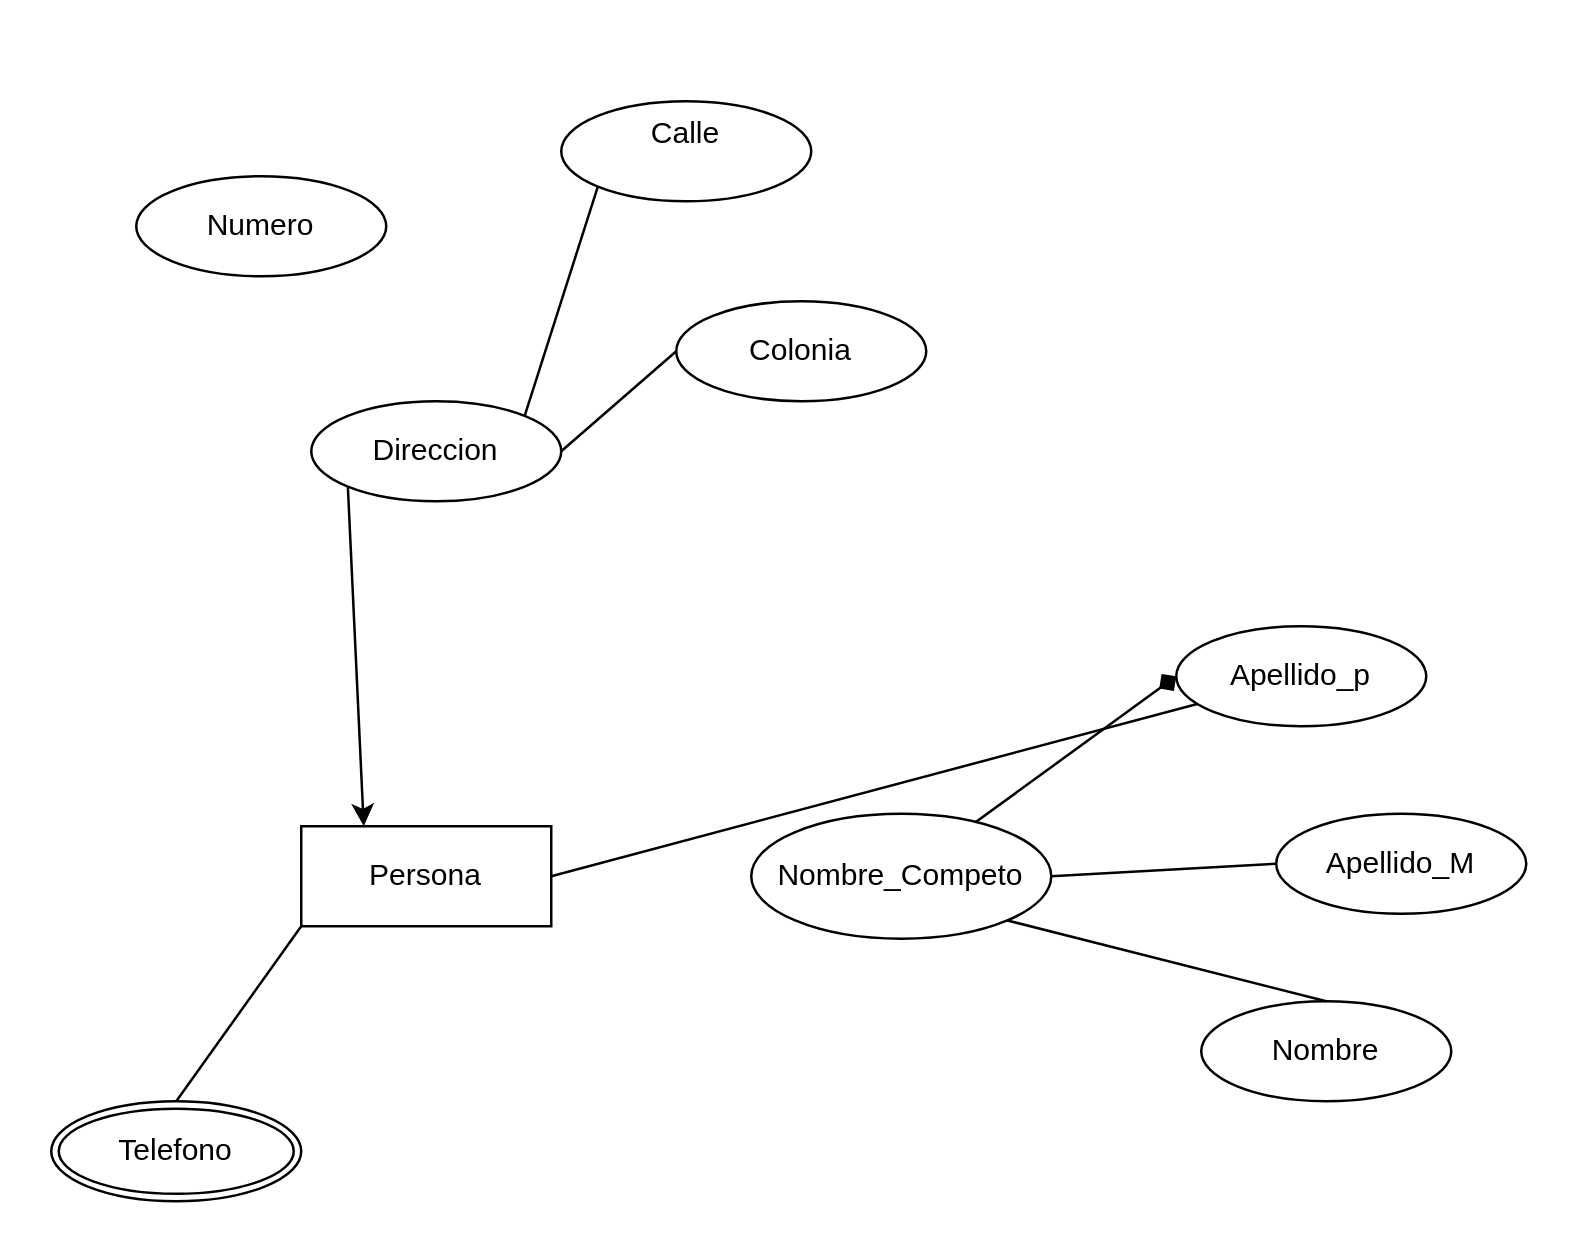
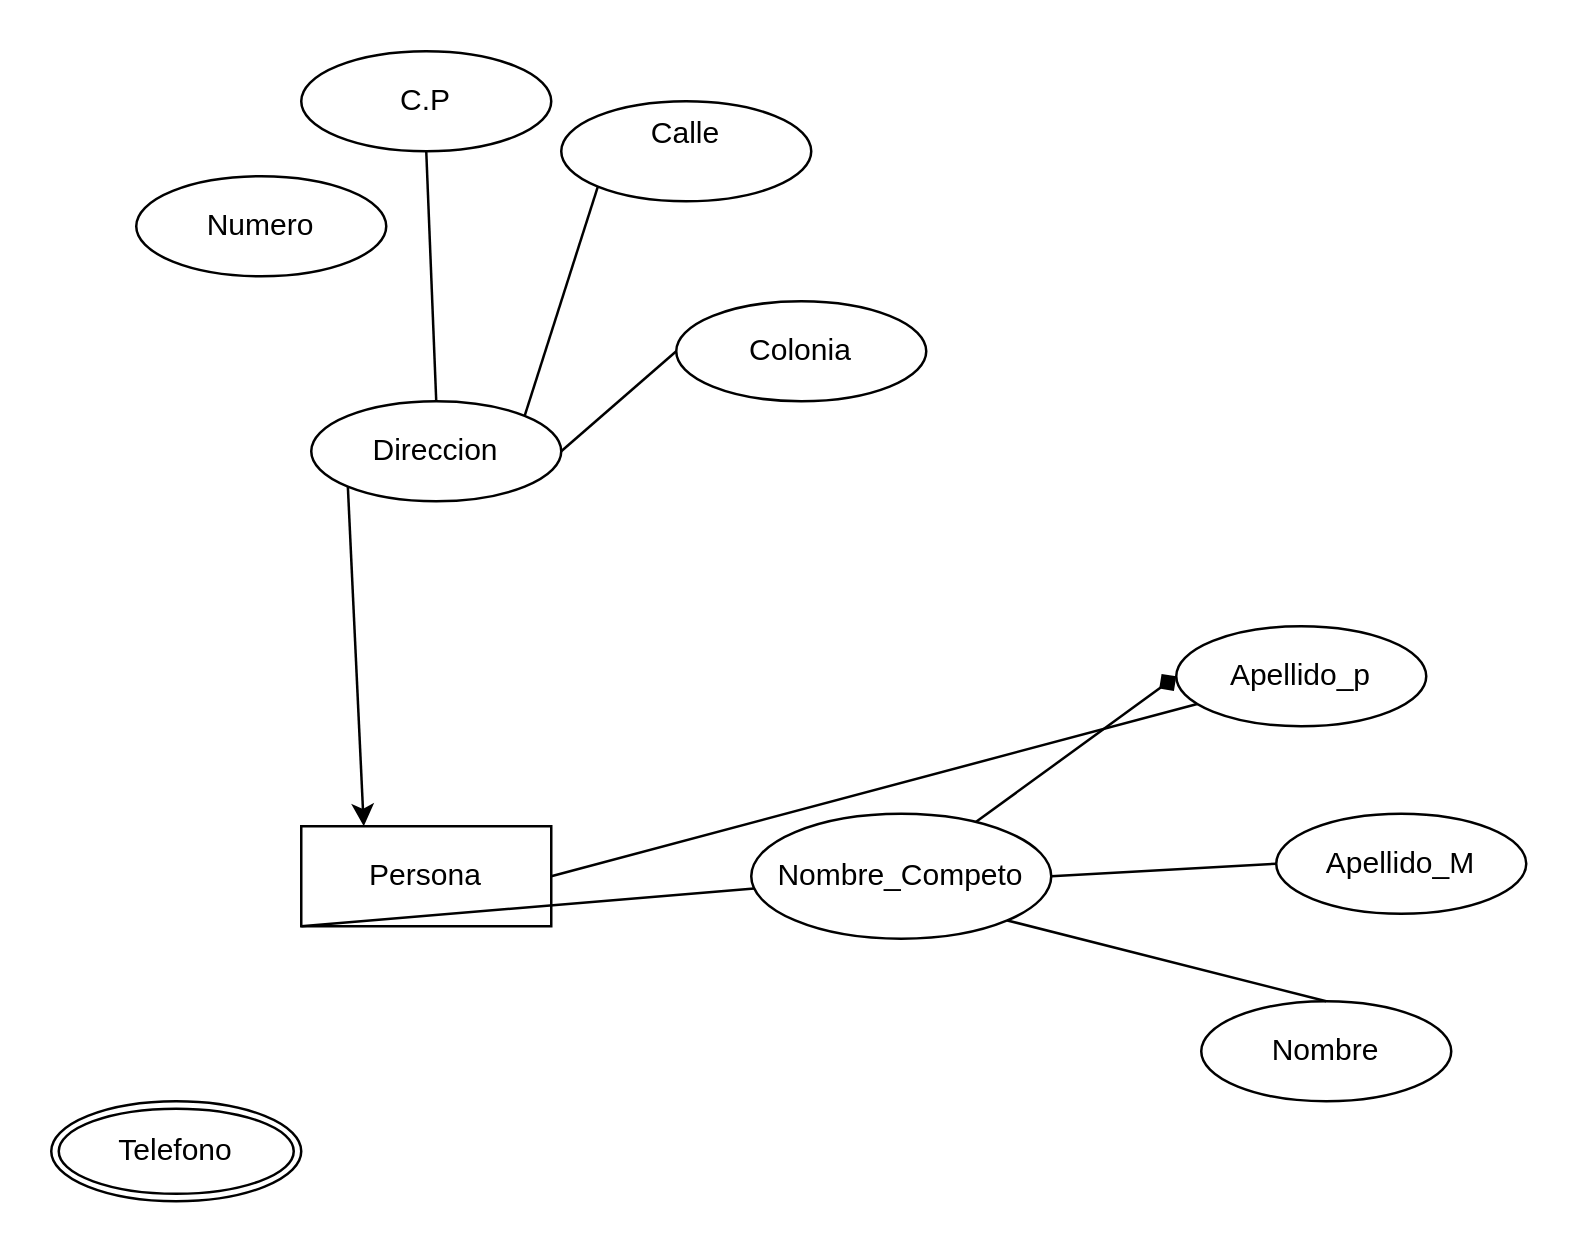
none -> (426, 101)
none -> (431, 276)
(239, 1013) -> (528, 907)
